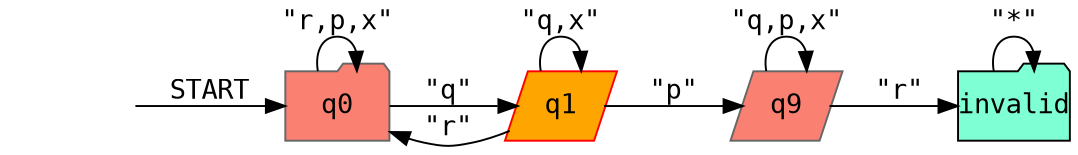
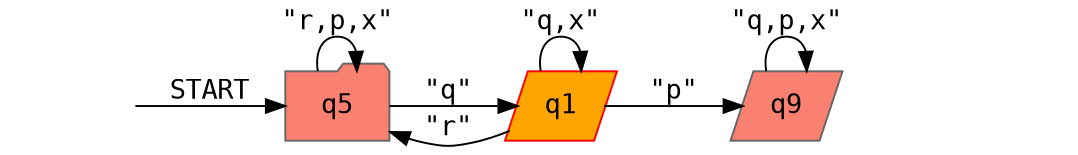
(337, 106) -> (337, 106)
(1014, 106) -> none
